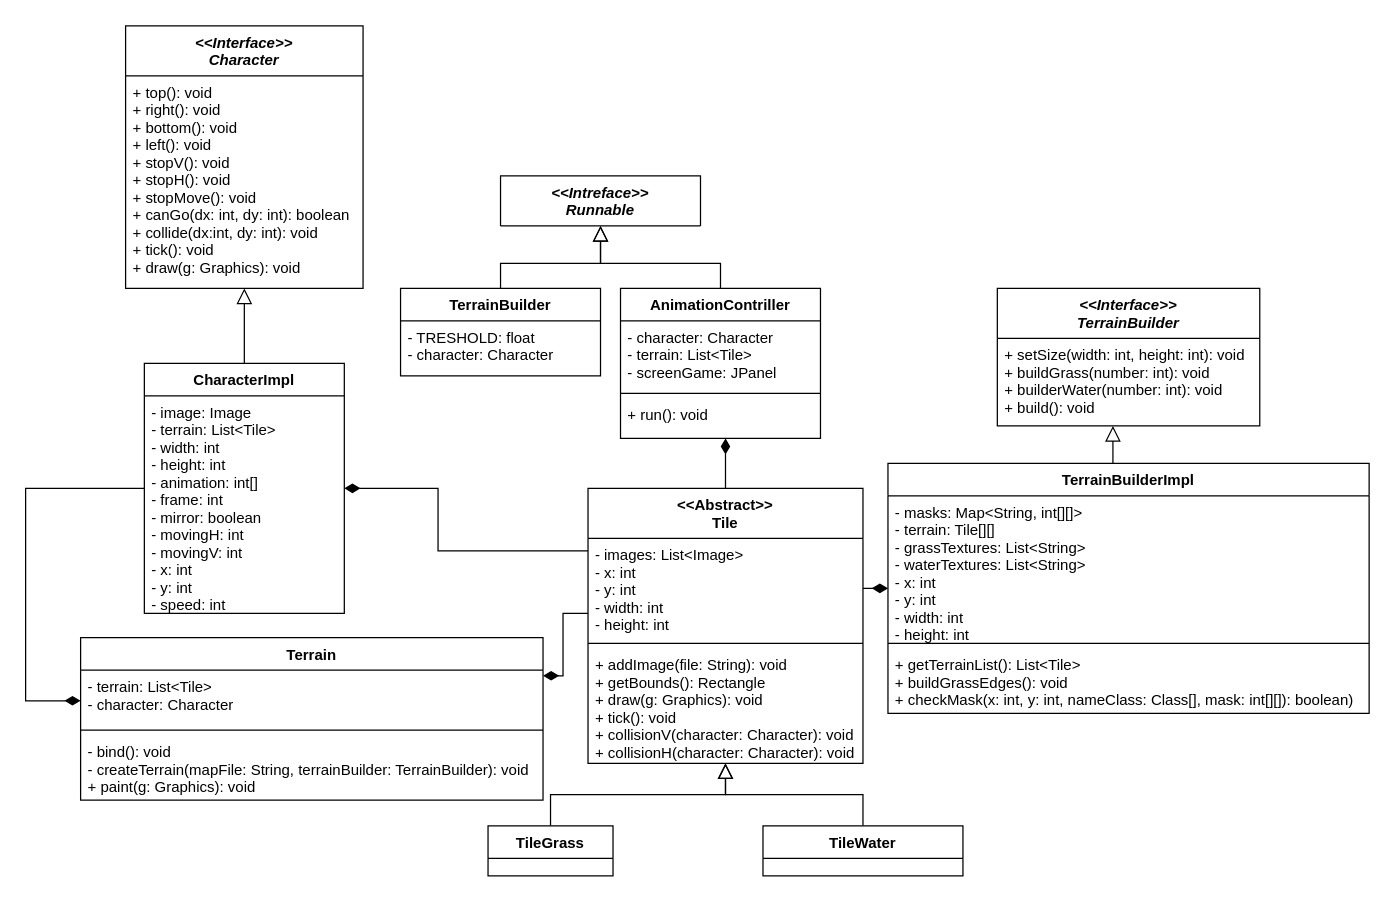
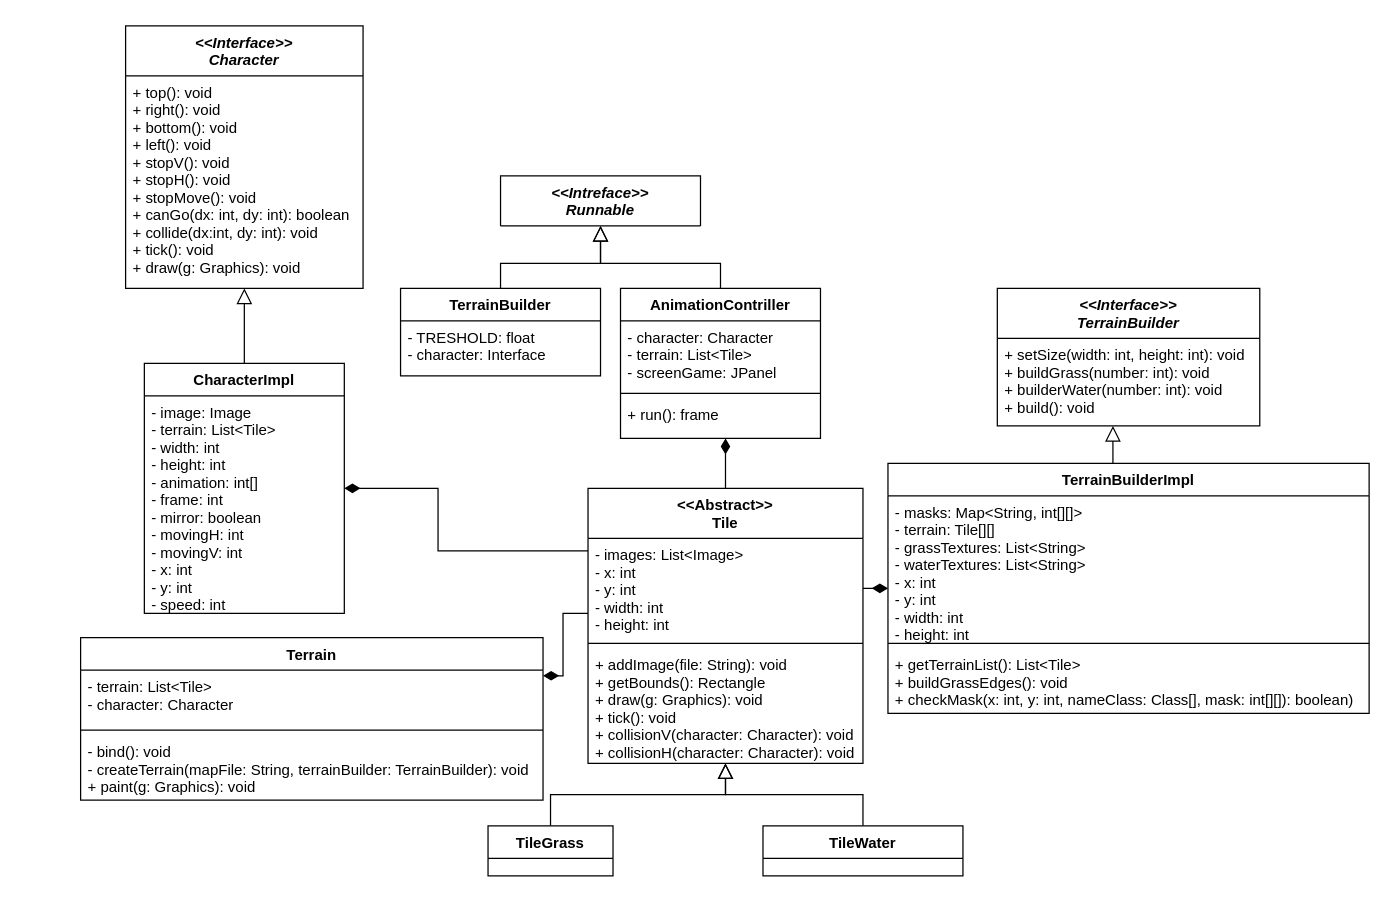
(471, 338) -> (471, 338)
(674, 415) -> (680, 415)
(26, 556) -> none
